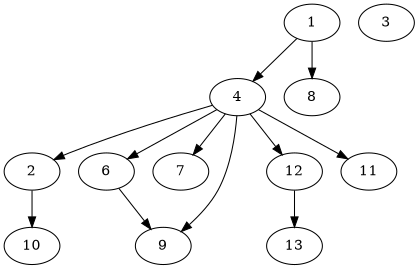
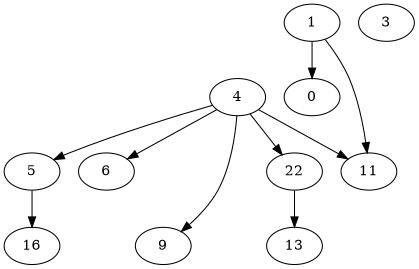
(279, 56) -> (353, 88)
(312, 97) -> (312, 97)
(32, 172) -> (32, 172)
(181, 172) -> none
(295, 172) -> (295, 172)
(132, 205) -> none
(32, 246) -> (32, 246)
